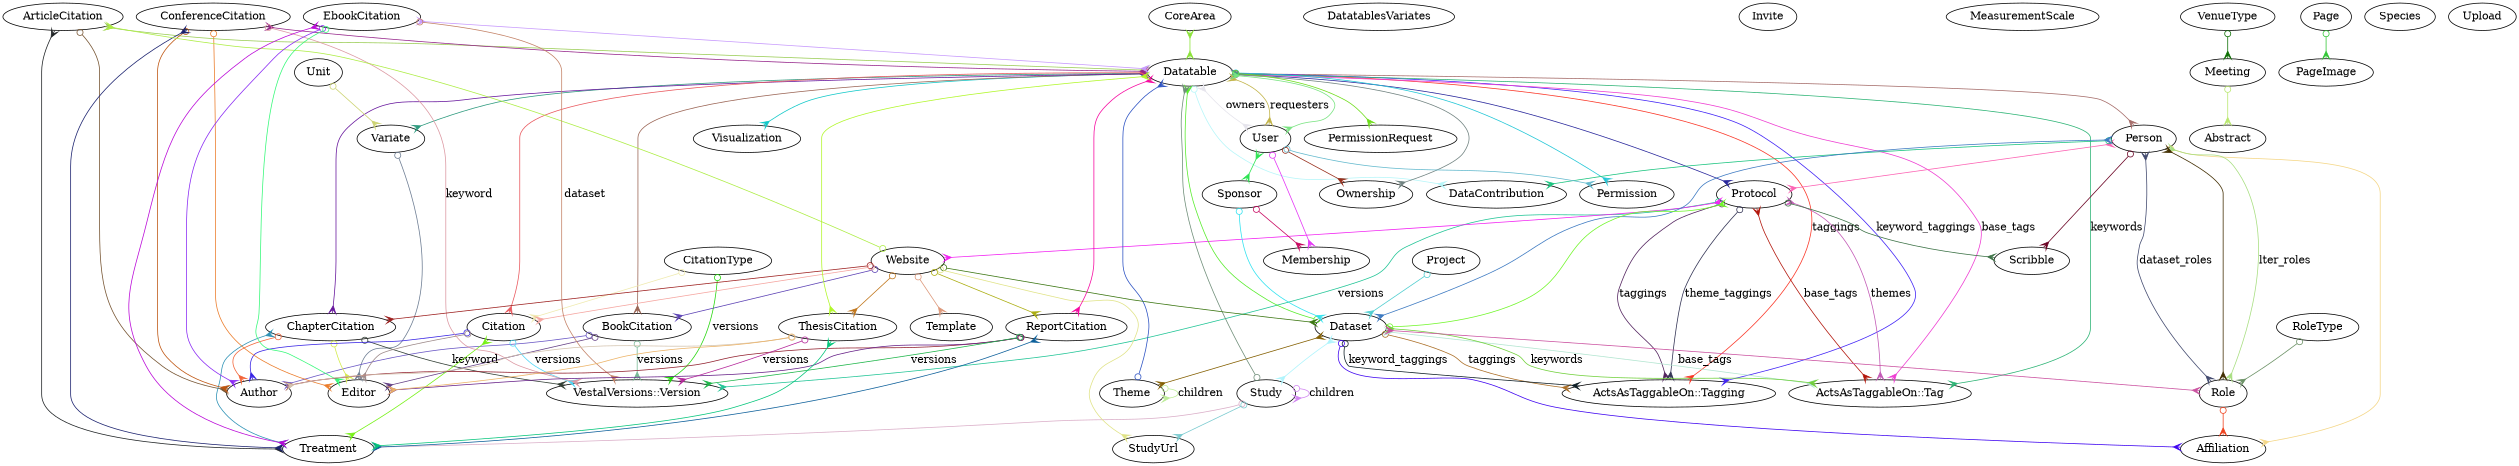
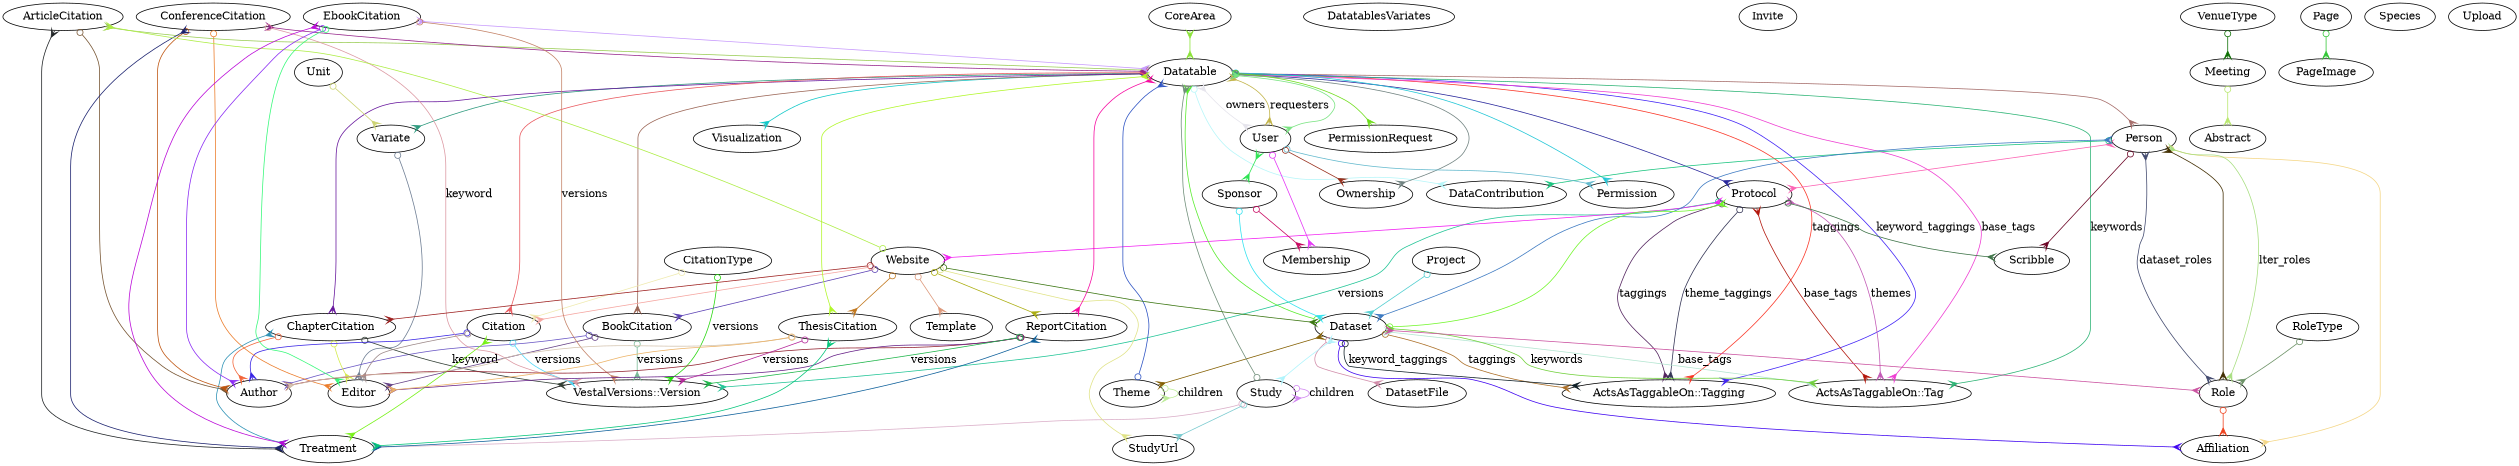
(2023, 17) -> none
(585, 194) -> (585, 194)
none -> (1417, 393)
